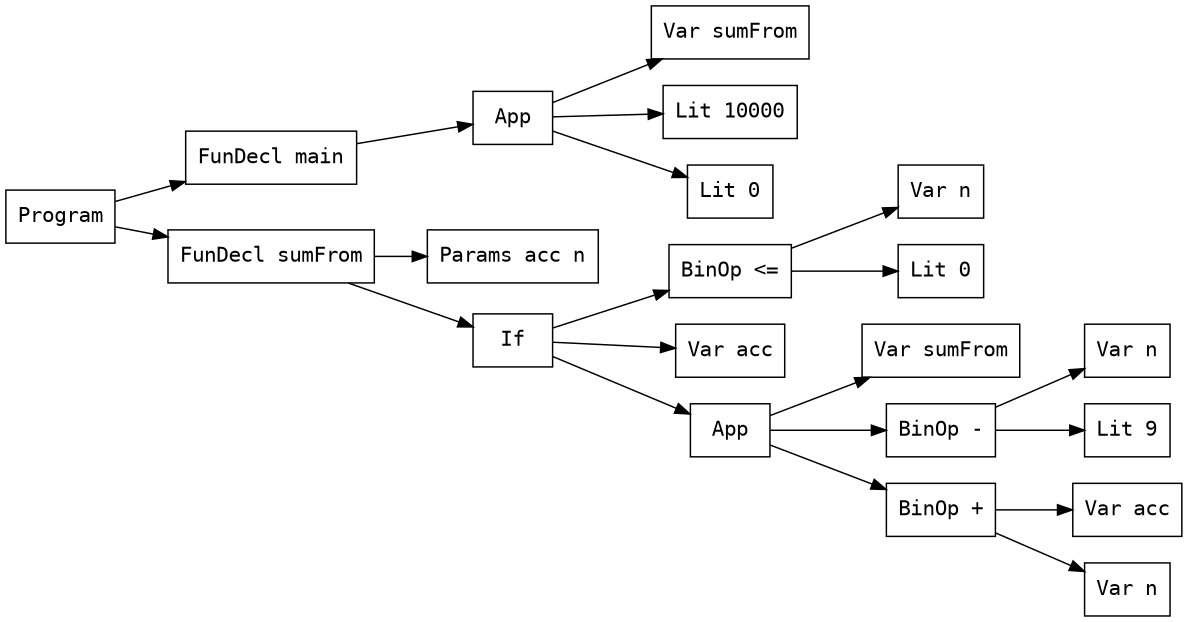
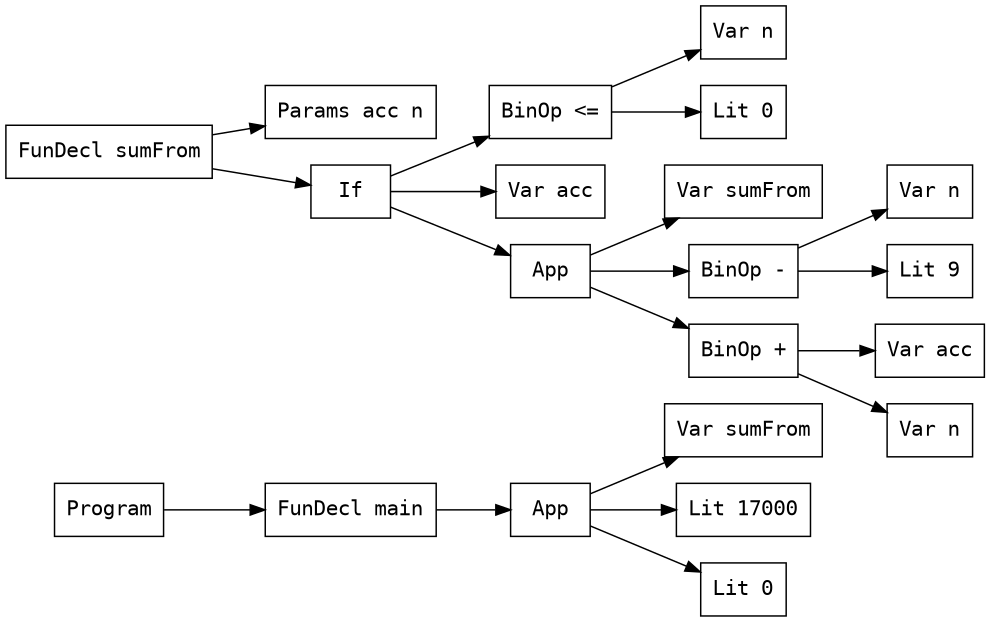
(730, 112) -> (743, 510)
(134, 230) -> none
